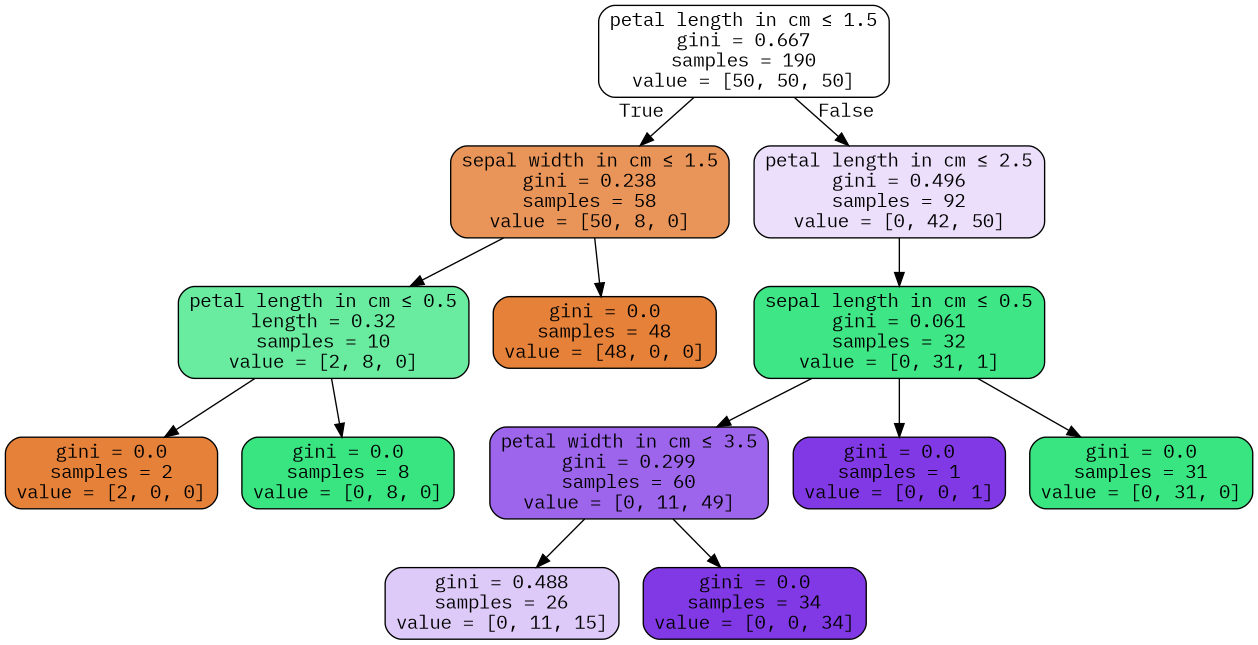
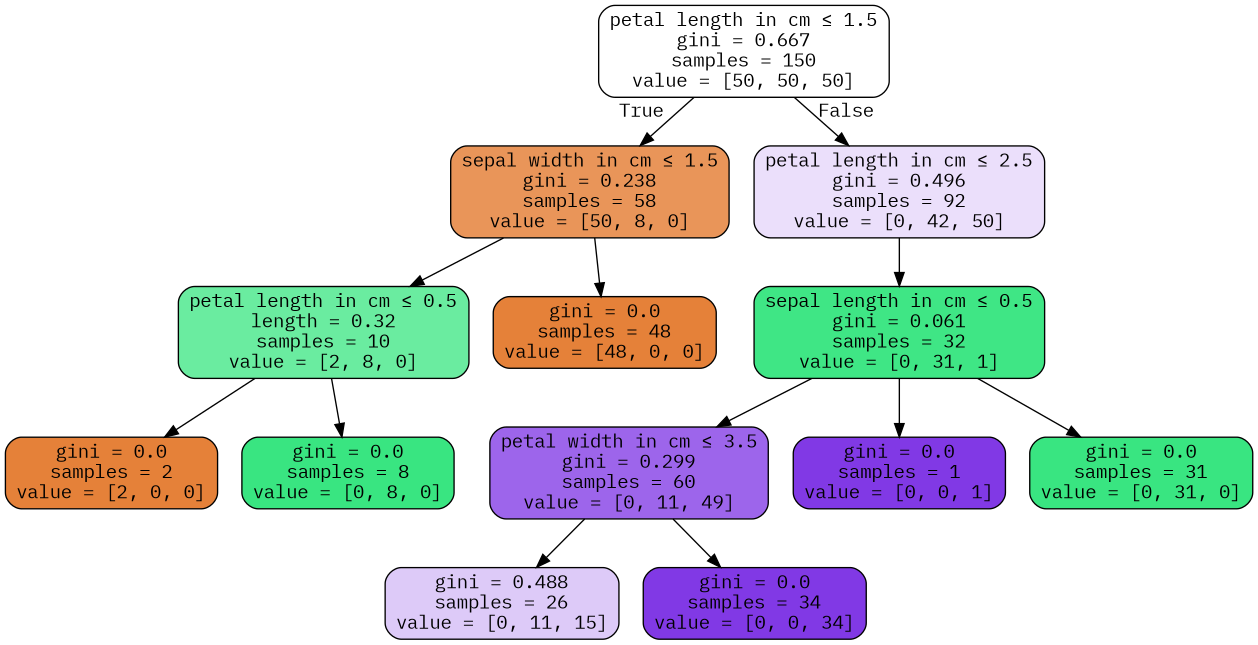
(744, 61) -> (744, 61)
